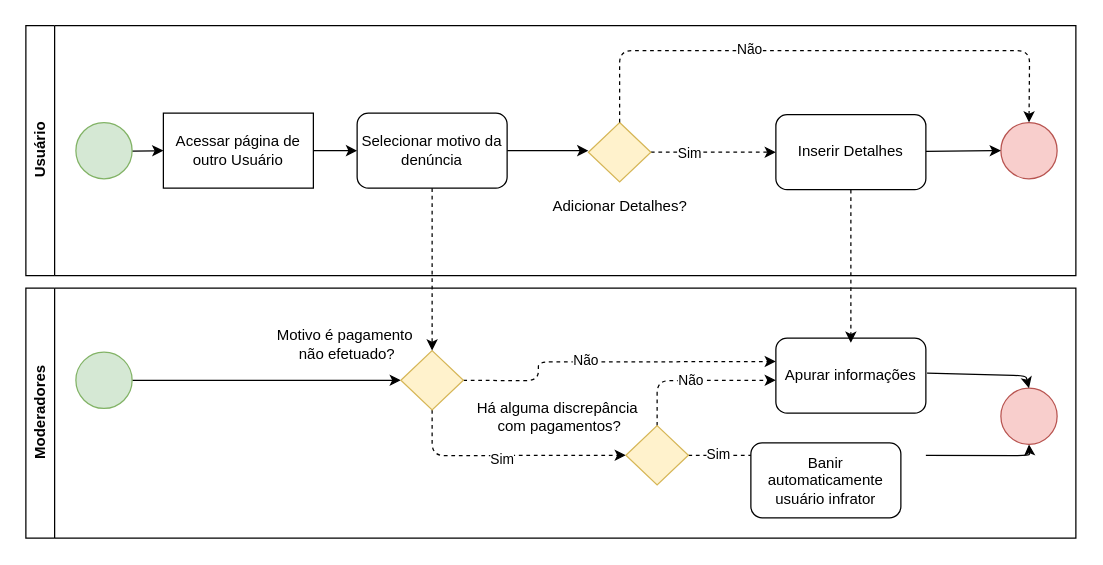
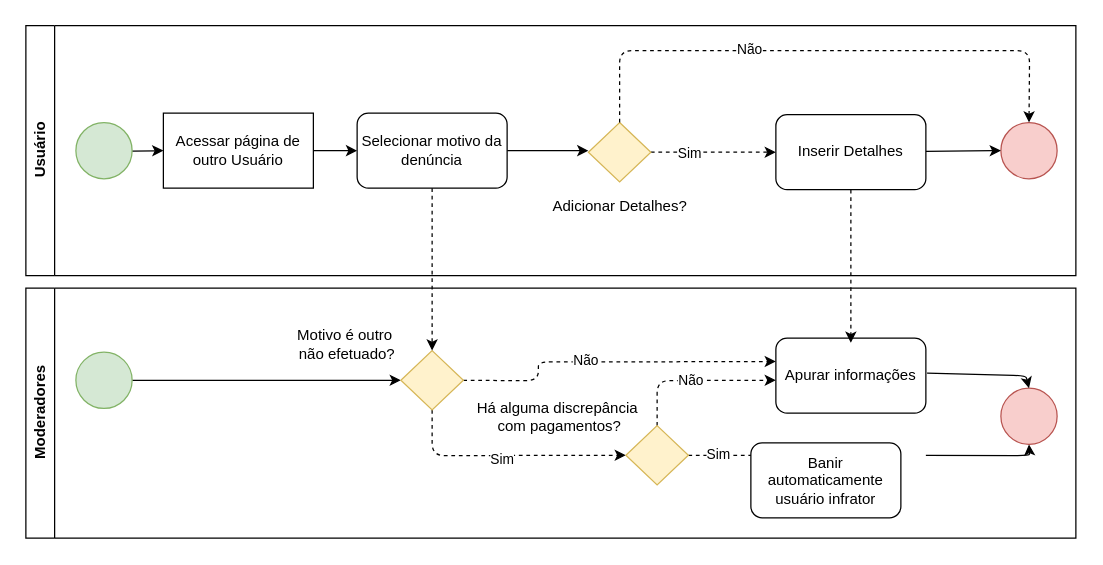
(345, 344) -> (345, 344)
